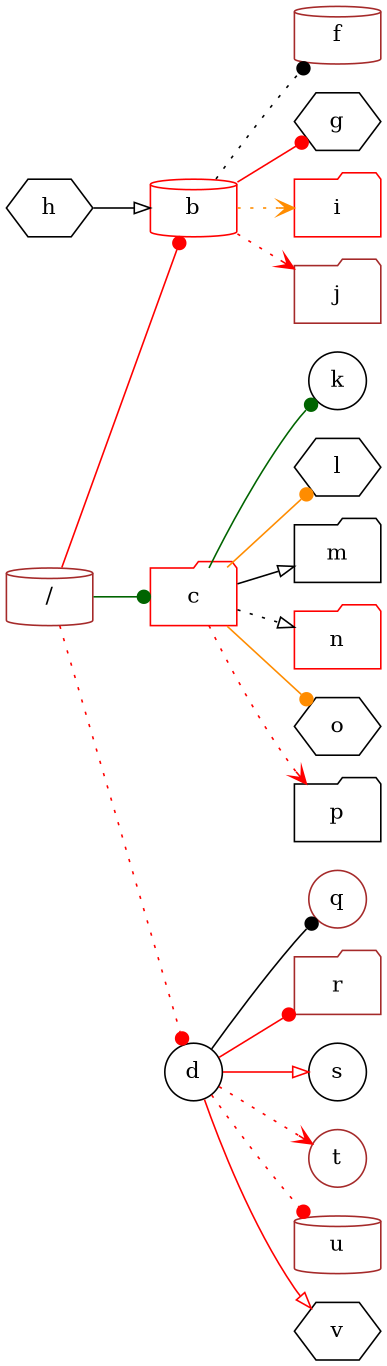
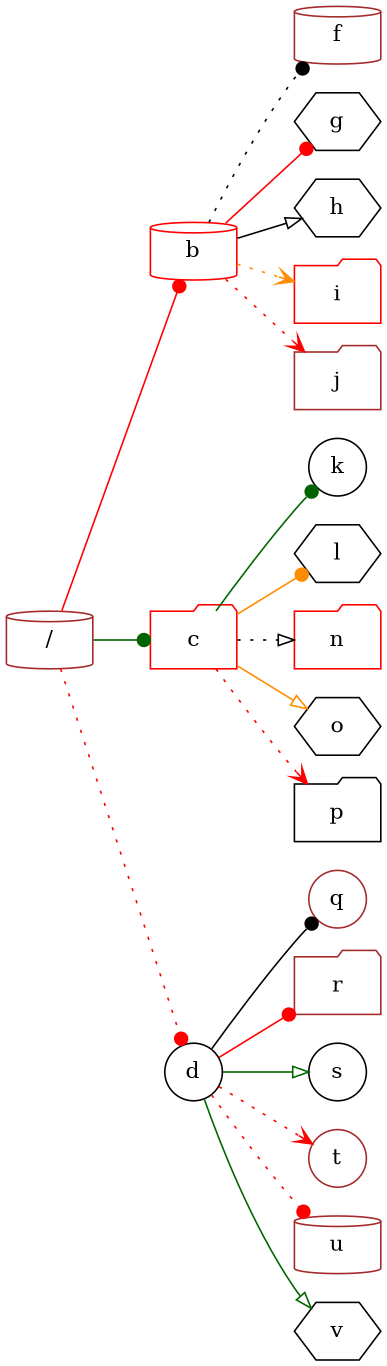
(114, 208) -> (262, 231)
(338, 554) -> none
(264, 660) -> (265, 683)
(258, 1072) -> (258, 1072)
(246, 1201) -> (246, 1201)
